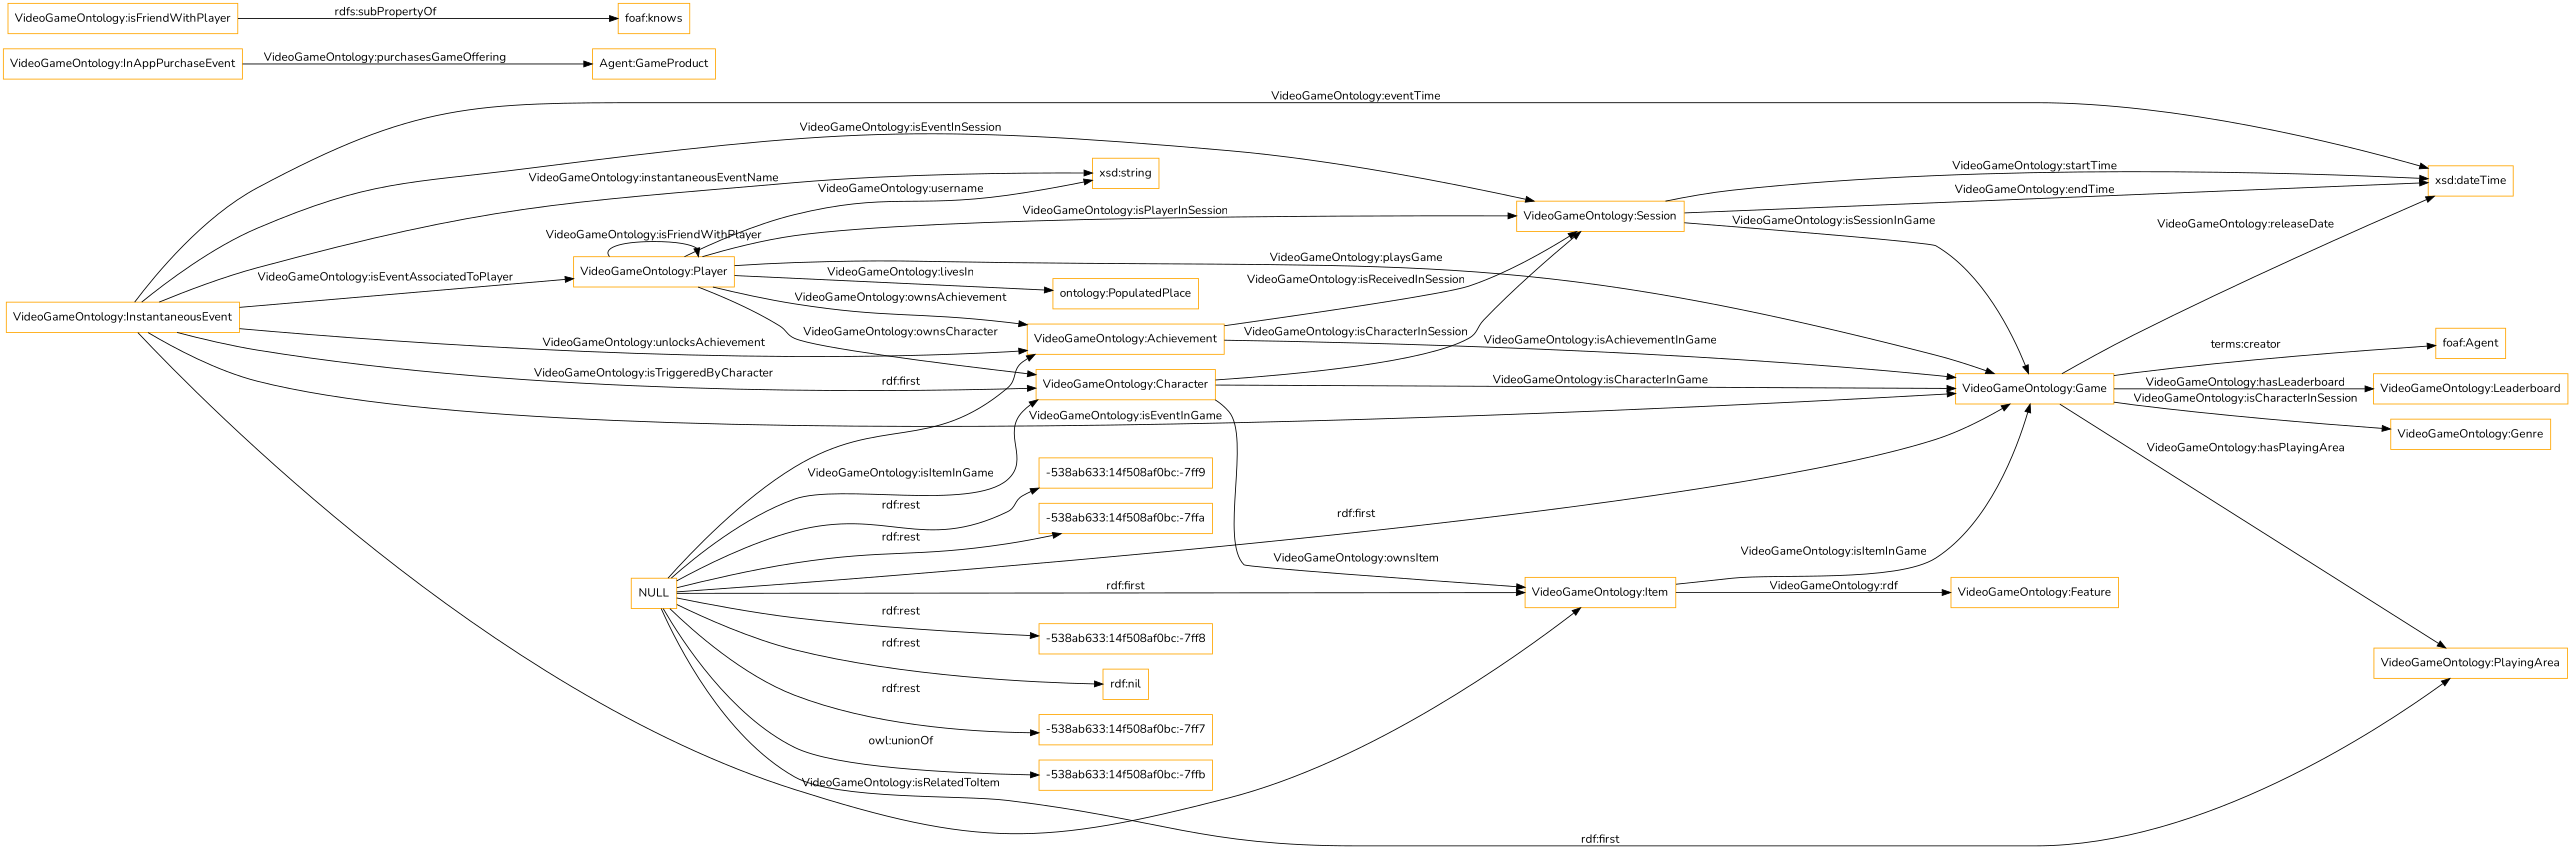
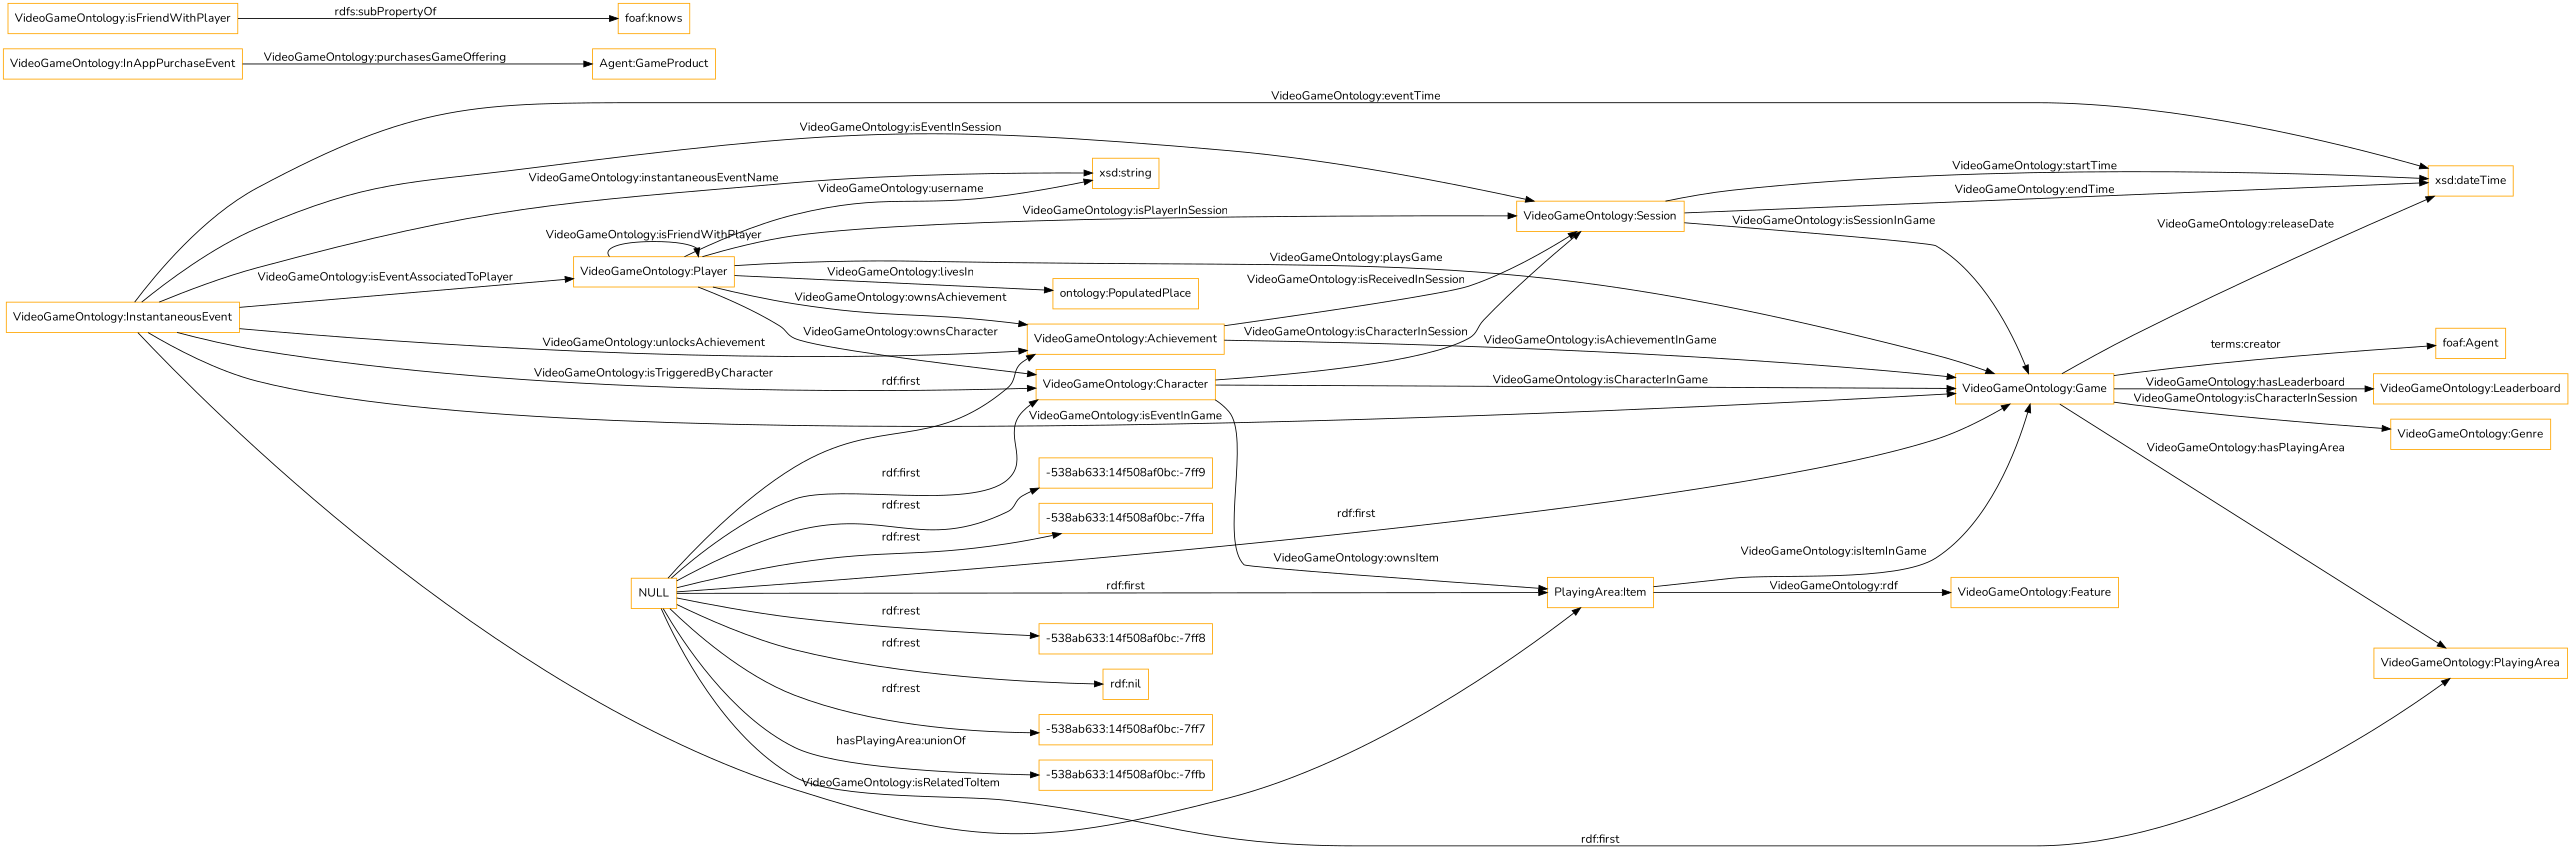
(901, 473) -> (901, 473)
(1600, 593) -> (1600, 593)
(901, 741) -> (901, 741)
